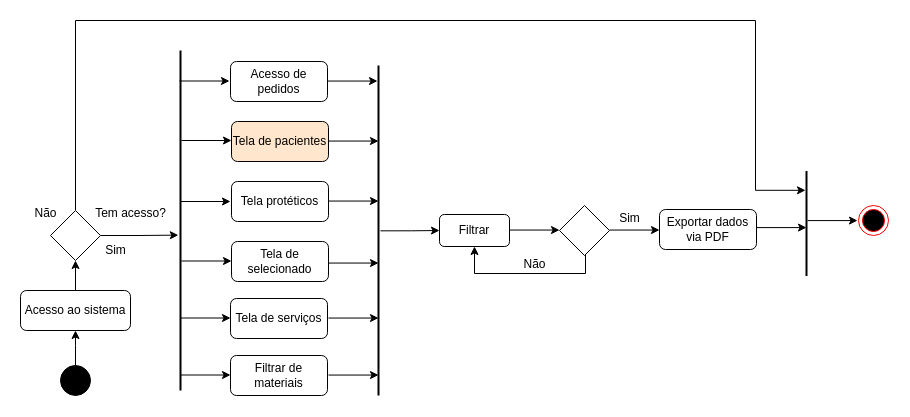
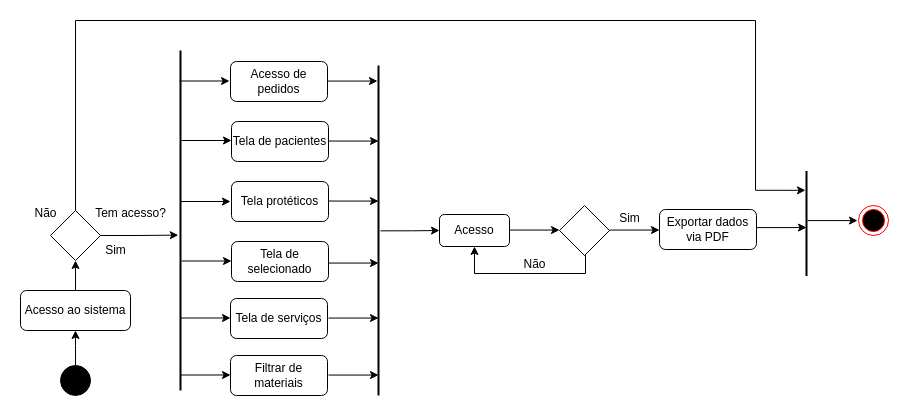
(280, 142) -> (280, 142)
(475, 231) -> (475, 231)
